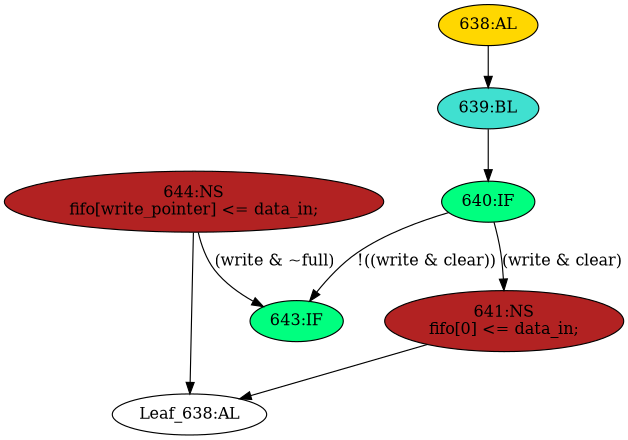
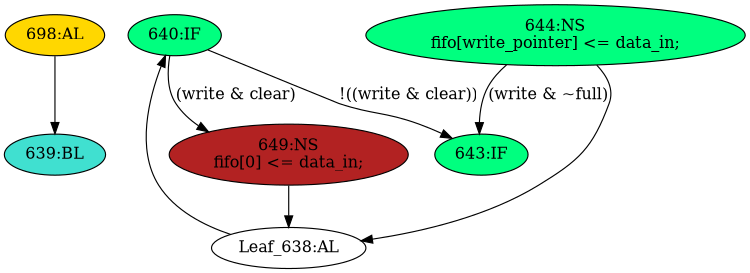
(488, 25) -> (55, 35)
(488, 149) -> (151, 170)
(194, 202) -> (556, 35)
(504, 321) -> (289, 155)
